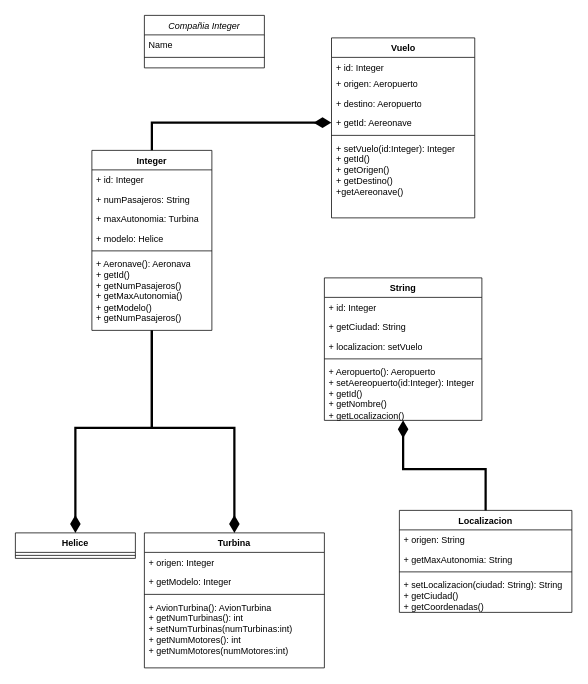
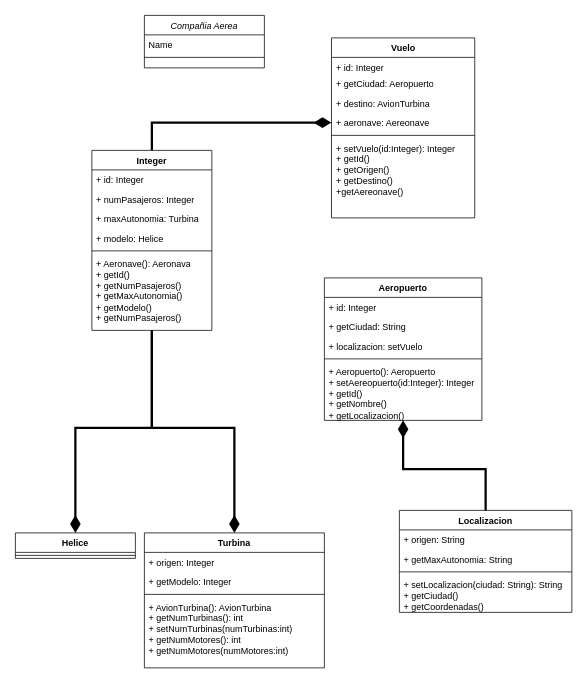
(204, 26) -> (204, 26)
(382, 85) -> (390, 85)
(385, 104) -> (387, 104)
(378, 124) -> (386, 124)
(147, 200) -> (151, 200)
(403, 289) -> (403, 289)
